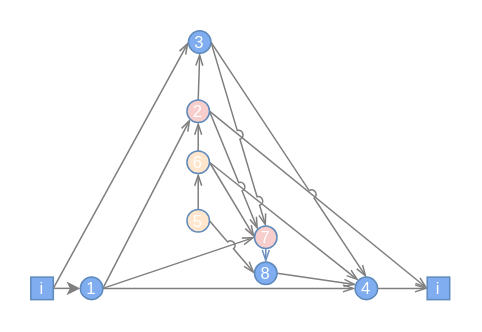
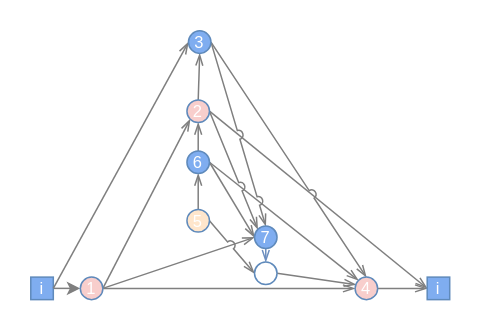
(198, 162) -> (198, 162)
(266, 237) -> (266, 237)
(266, 273) -> (266, 273)
(92, 288) -> (92, 288)
(366, 288) -> (366, 288)
